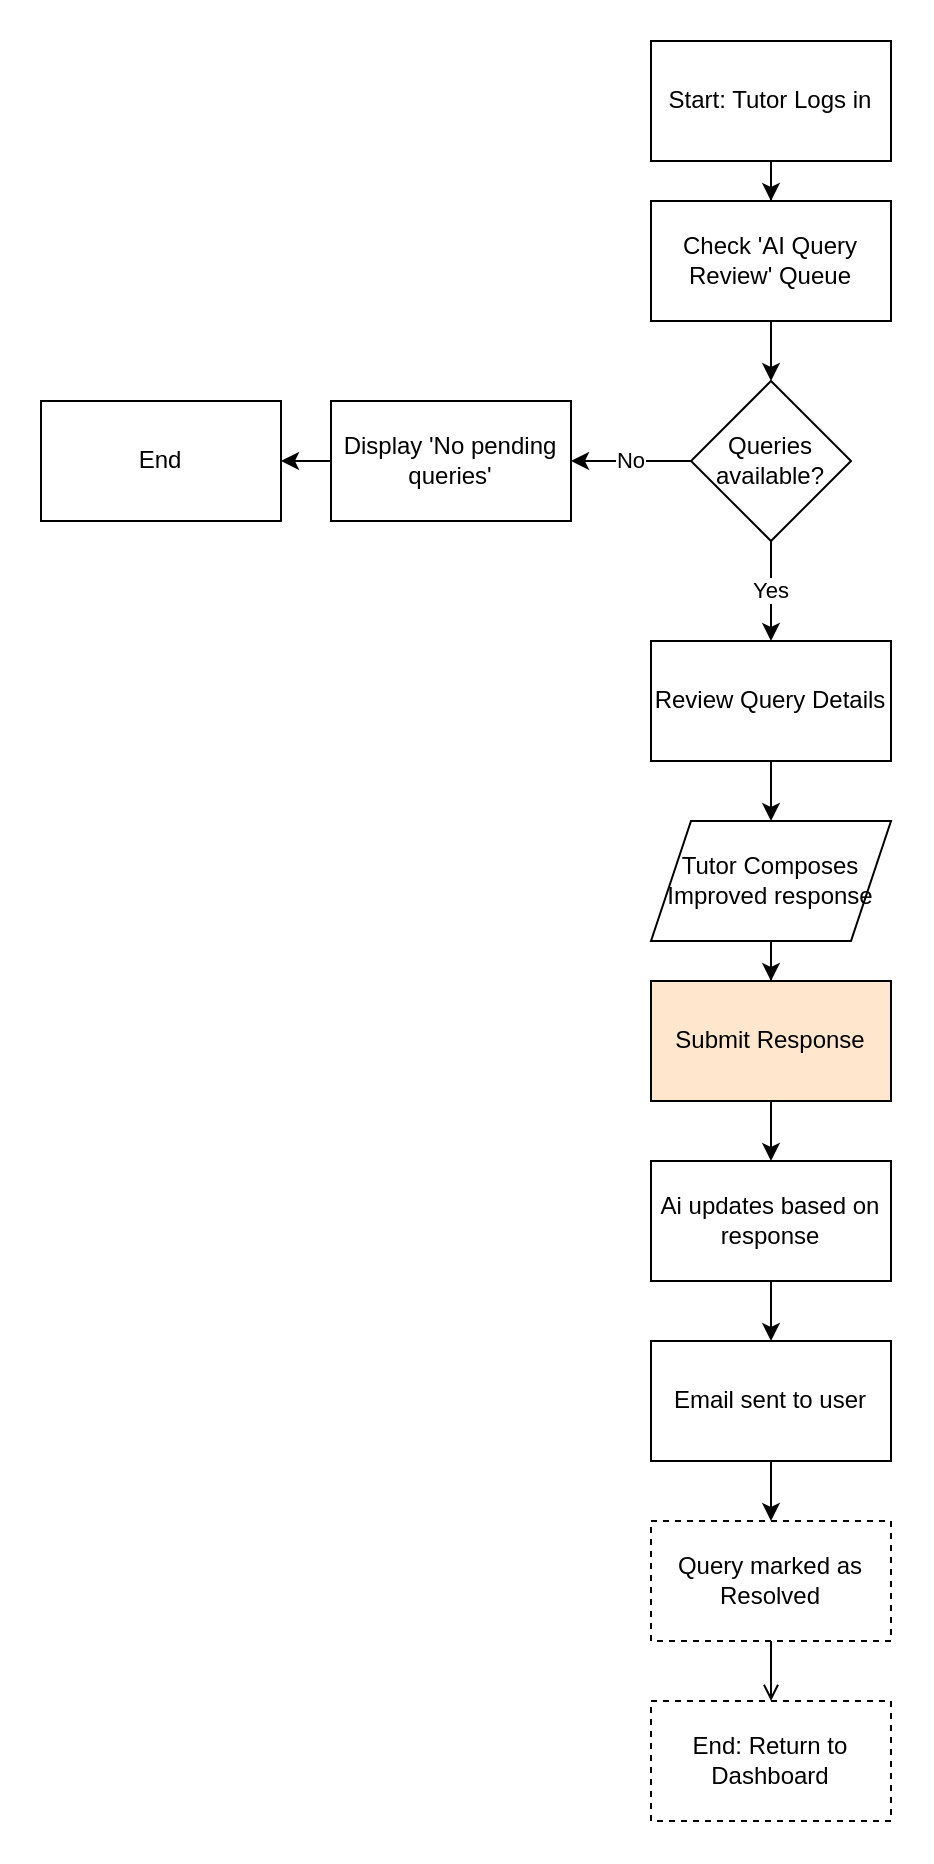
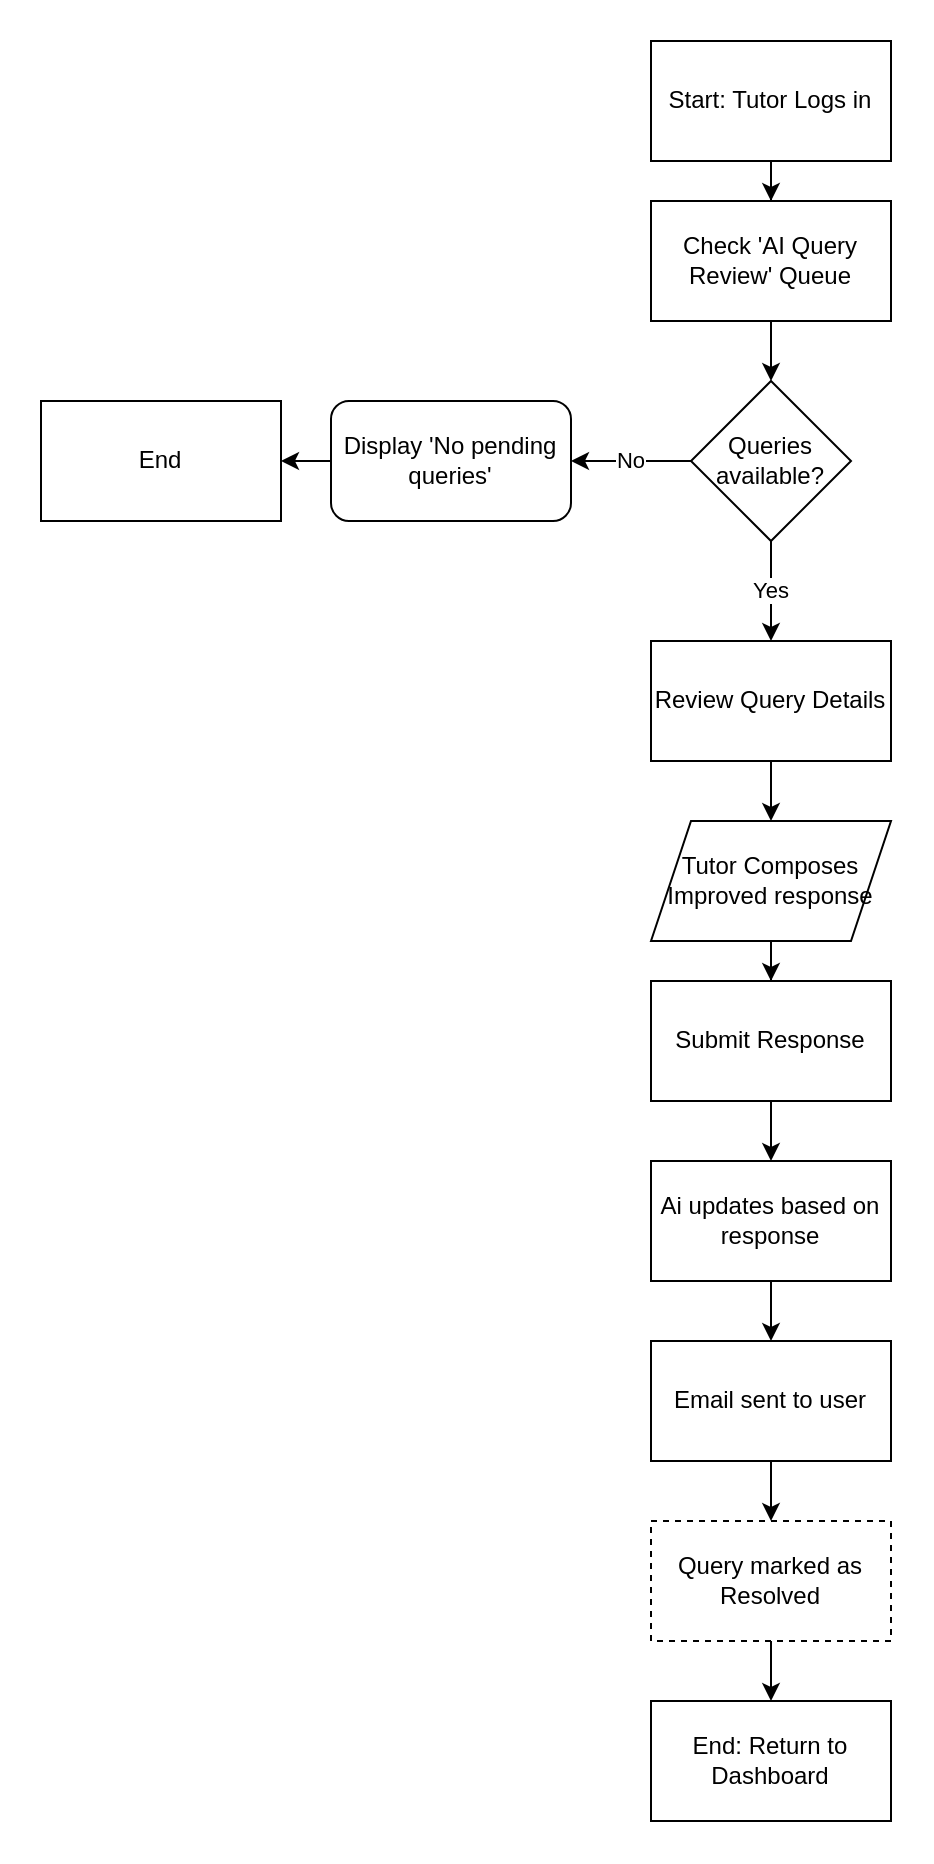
(451, 461) -> (451, 461)
(771, 1041) -> (771, 1041)
(771, 1689) -> (771, 1686)
(771, 1761) -> (771, 1761)
